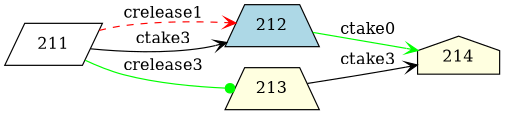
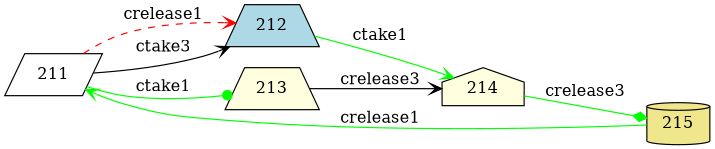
(368, 30) -> (381, 36)
(368, 60) -> (381, 80)
(164, 66) -> (164, 87)
none -> (678, 124)
